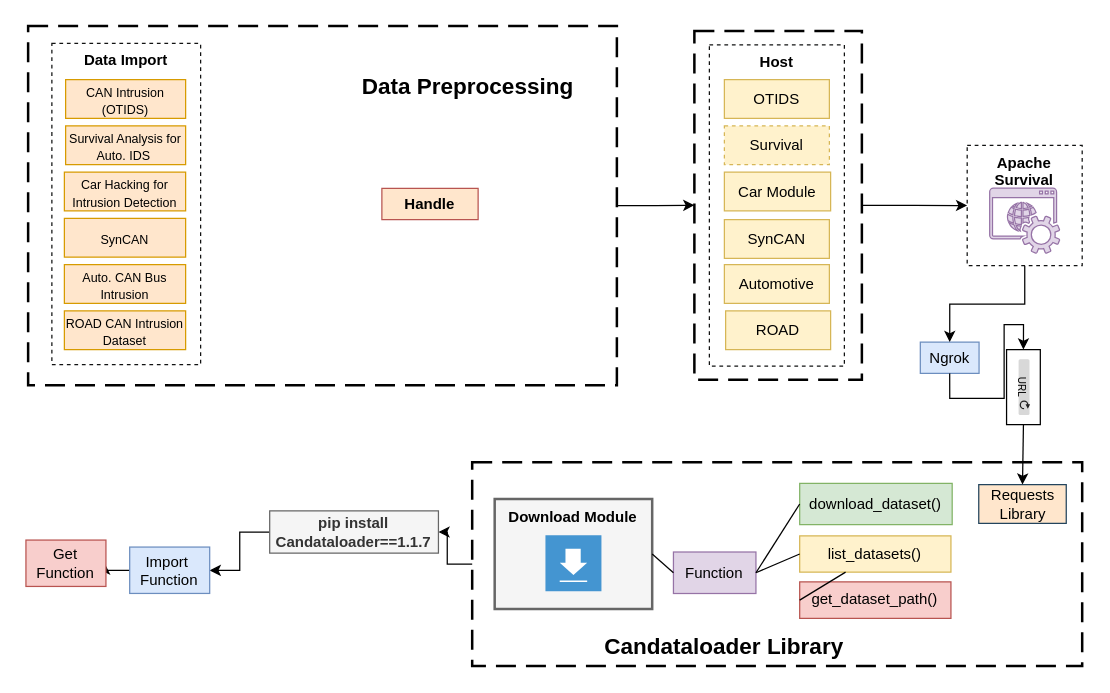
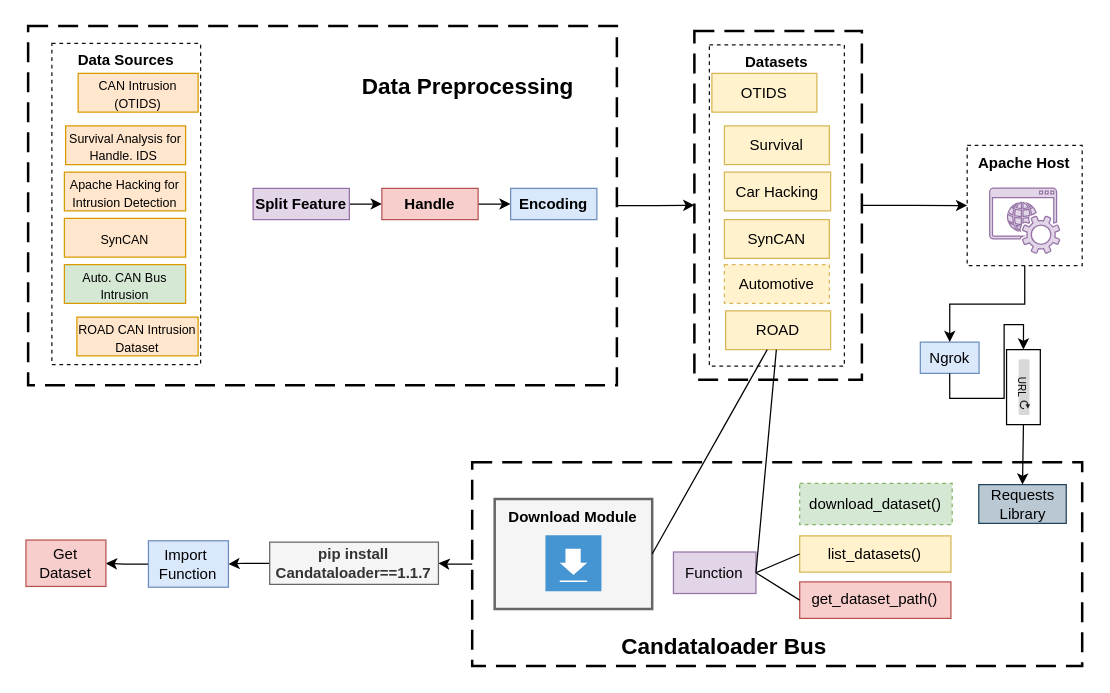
(126, 61) -> (126, 61)
(777, 62) -> (777, 62)
(126, 99) -> (138, 93)
(777, 99) -> (764, 93)
(777, 145) -> (777, 145)
(126, 146) -> (126, 146)
(1024, 172) -> (1024, 163)
(125, 192) -> (125, 192)
(778, 192) -> (778, 192)
none -> (301, 204)
none -> (370, 204)
(430, 204) -> (430, 204)
none -> (499, 204)
none -> (554, 204)
(125, 284) -> (125, 284)
(777, 284) -> (777, 284)
(125, 330) -> (138, 336)
(876, 504) -> (876, 504)
(1023, 504) -> (1023, 504)
(354, 532) -> (354, 563)
(779, 537) -> (766, 459)
(66, 563) -> (66, 563)
(663, 563) -> (710, 452)
(170, 570) -> (188, 564)
(822, 586) -> (779, 587)
(724, 647) -> (724, 647)
